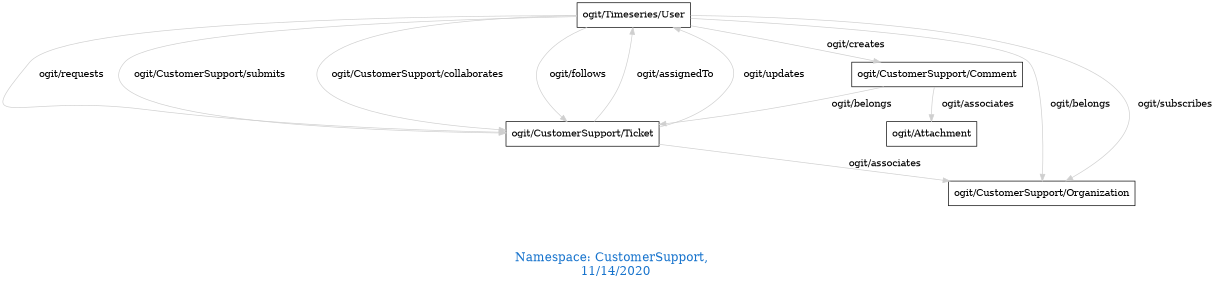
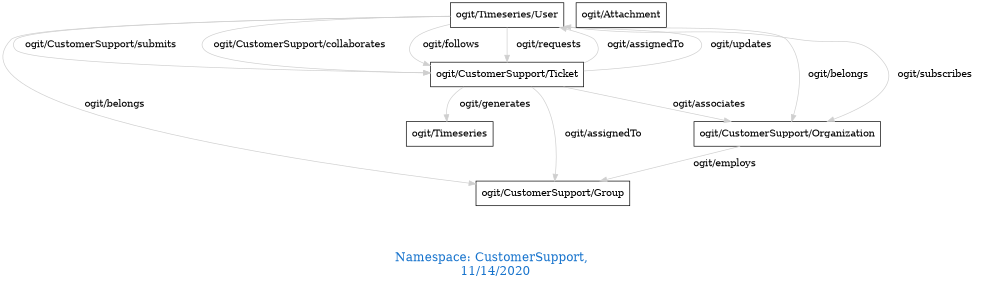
(937, 74) -> none
none -> (450, 134)
none -> (553, 193)
